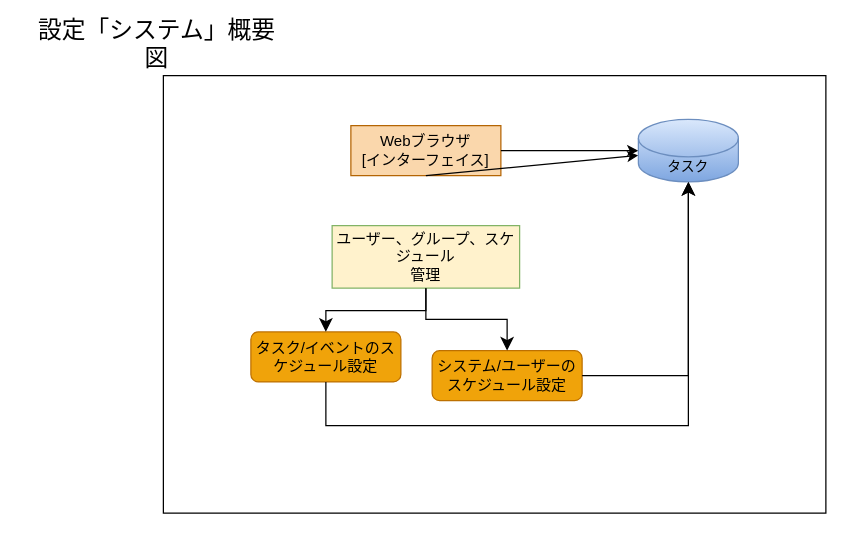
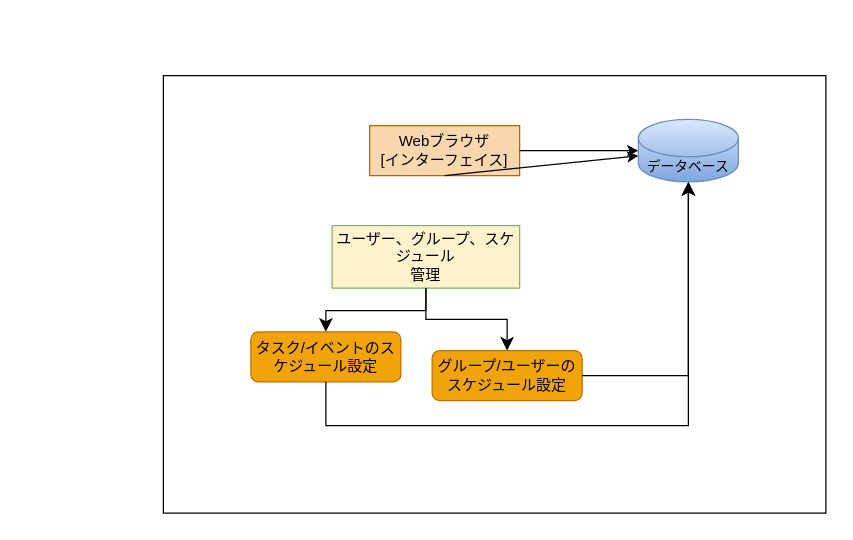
(157, 44) -> none
(426, 151) -> (444, 151)
(688, 167) -> (688, 167)
(507, 376) -> (507, 376)
